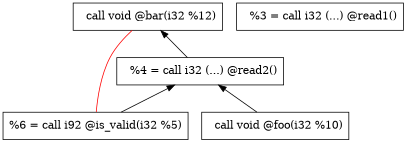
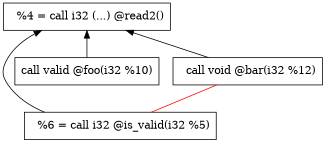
(320, 17) -> none
(177, 47) -> (171, 45)
(96, 126) -> (120, 126)
(275, 126) -> (87, 71)
